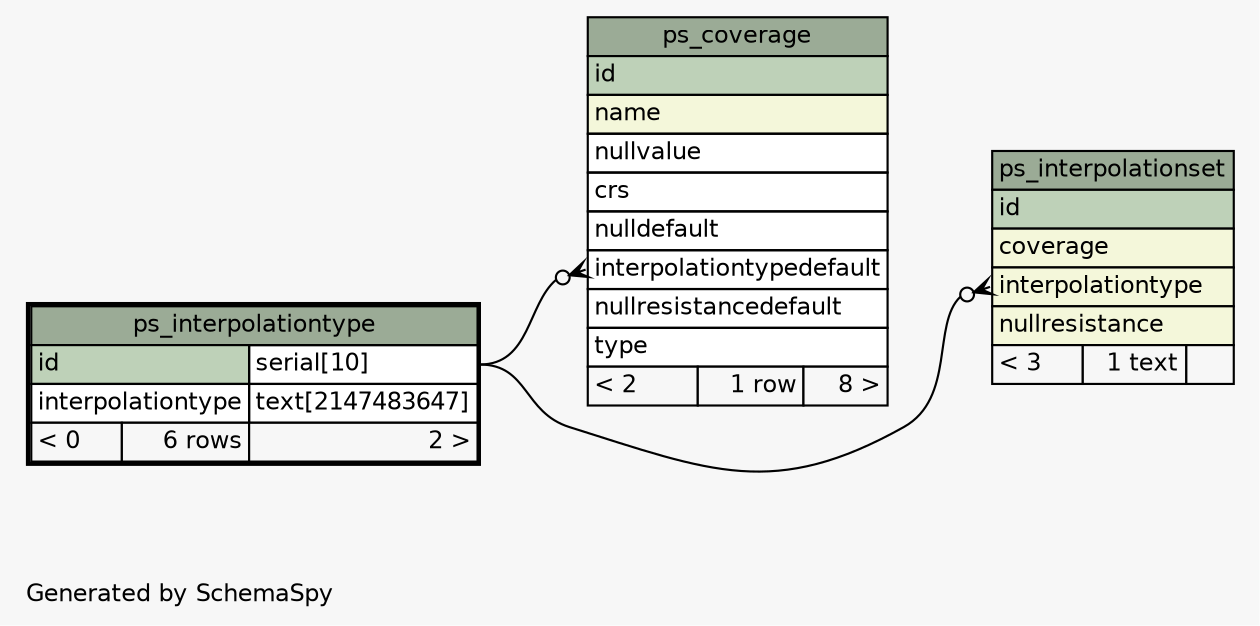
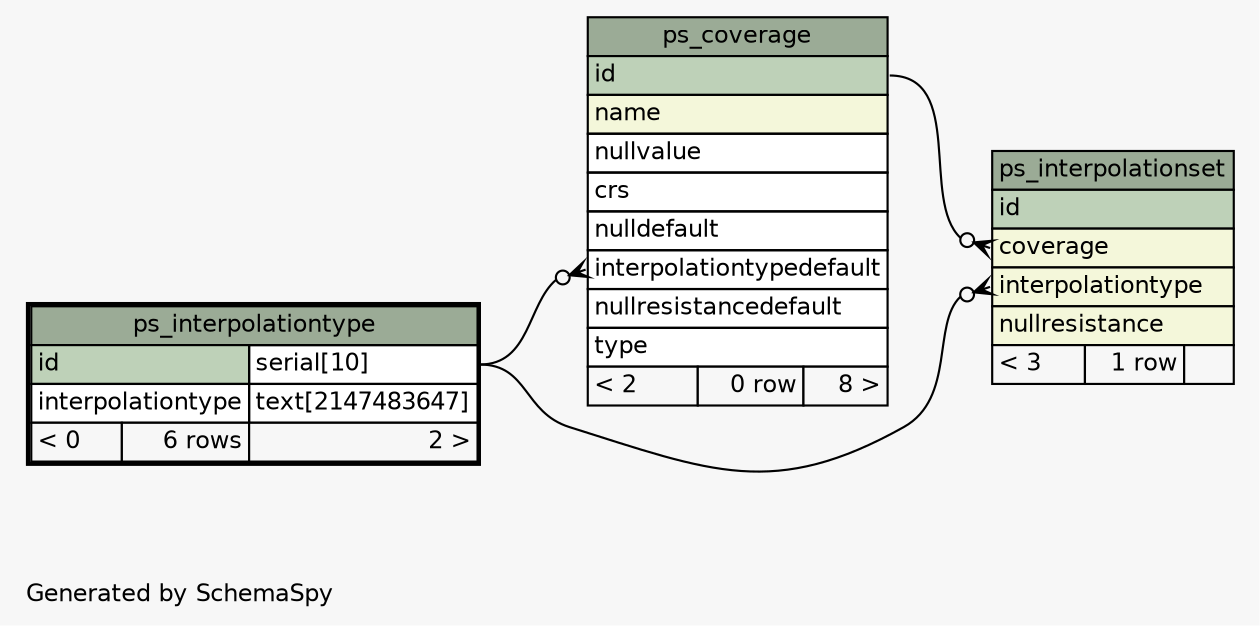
none -> (939, 146)
(1143, 363) -> (1144, 363)
(764, 385) -> (764, 385)
